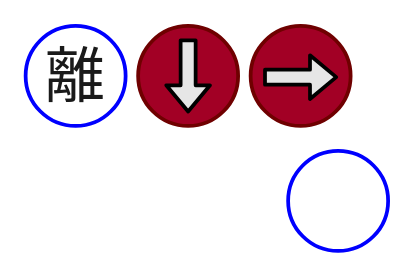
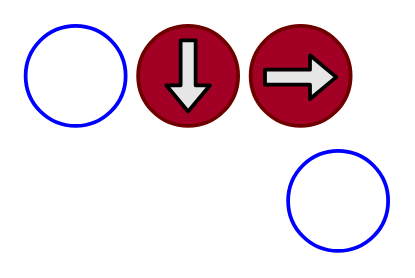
(76, 76) -> none
